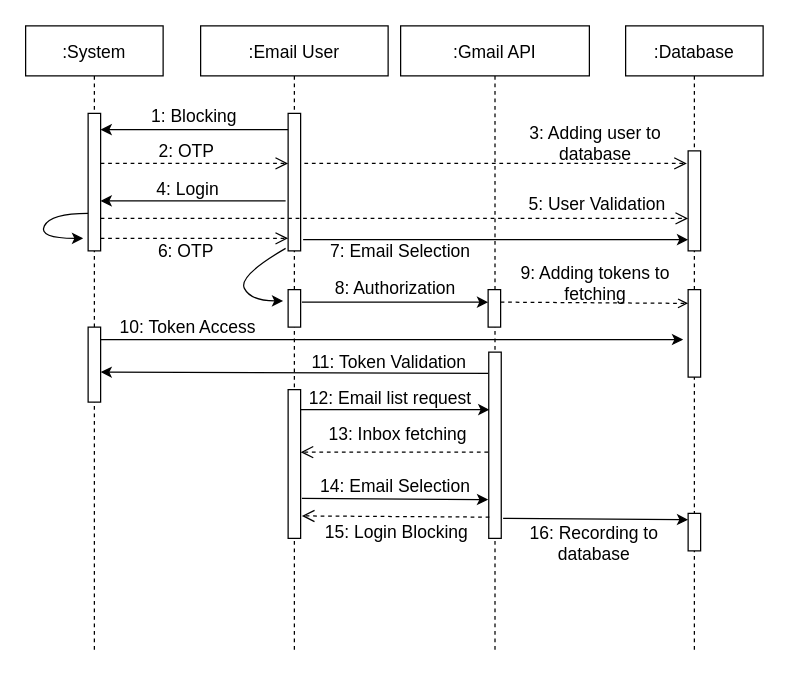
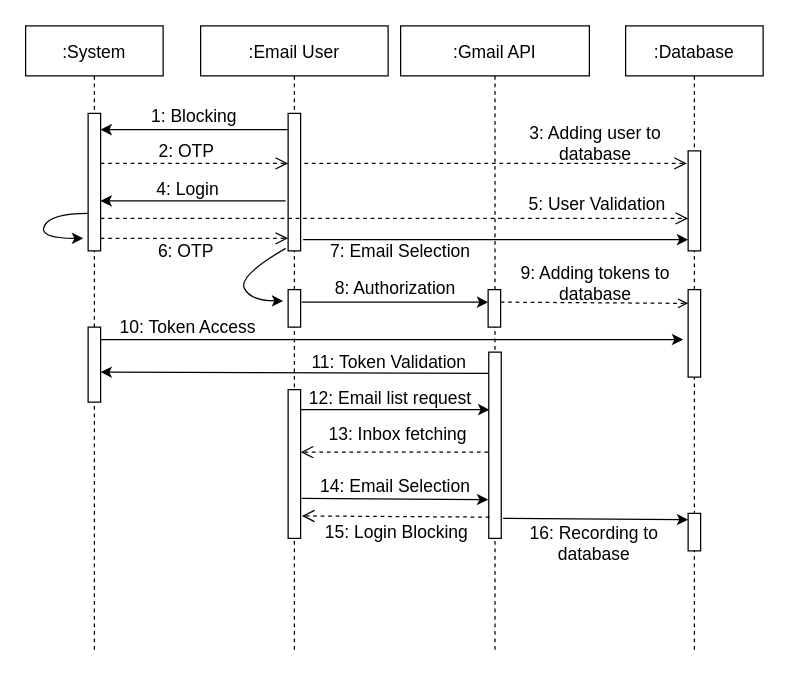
(596, 283) -> (596, 283)
